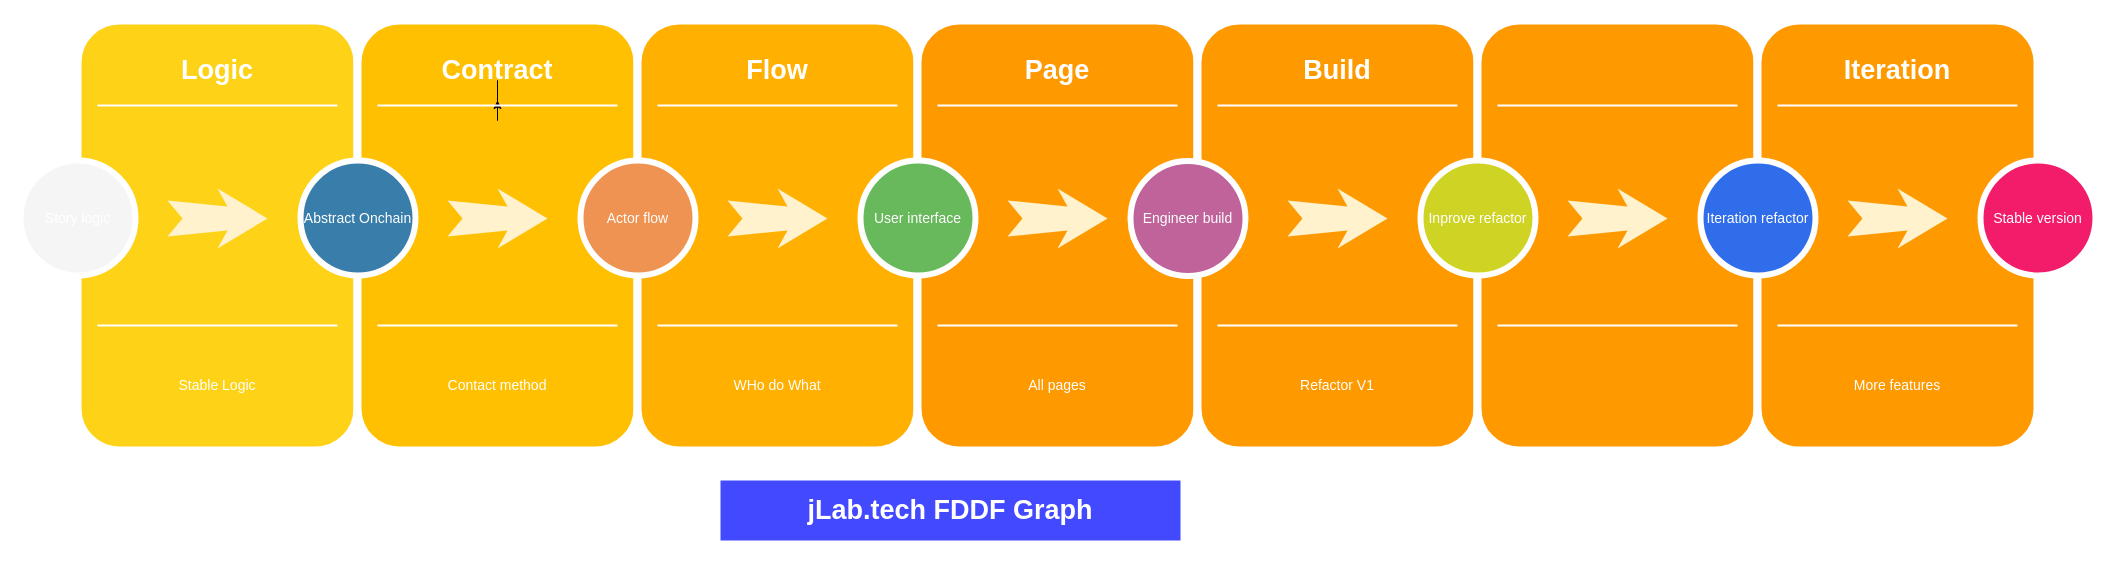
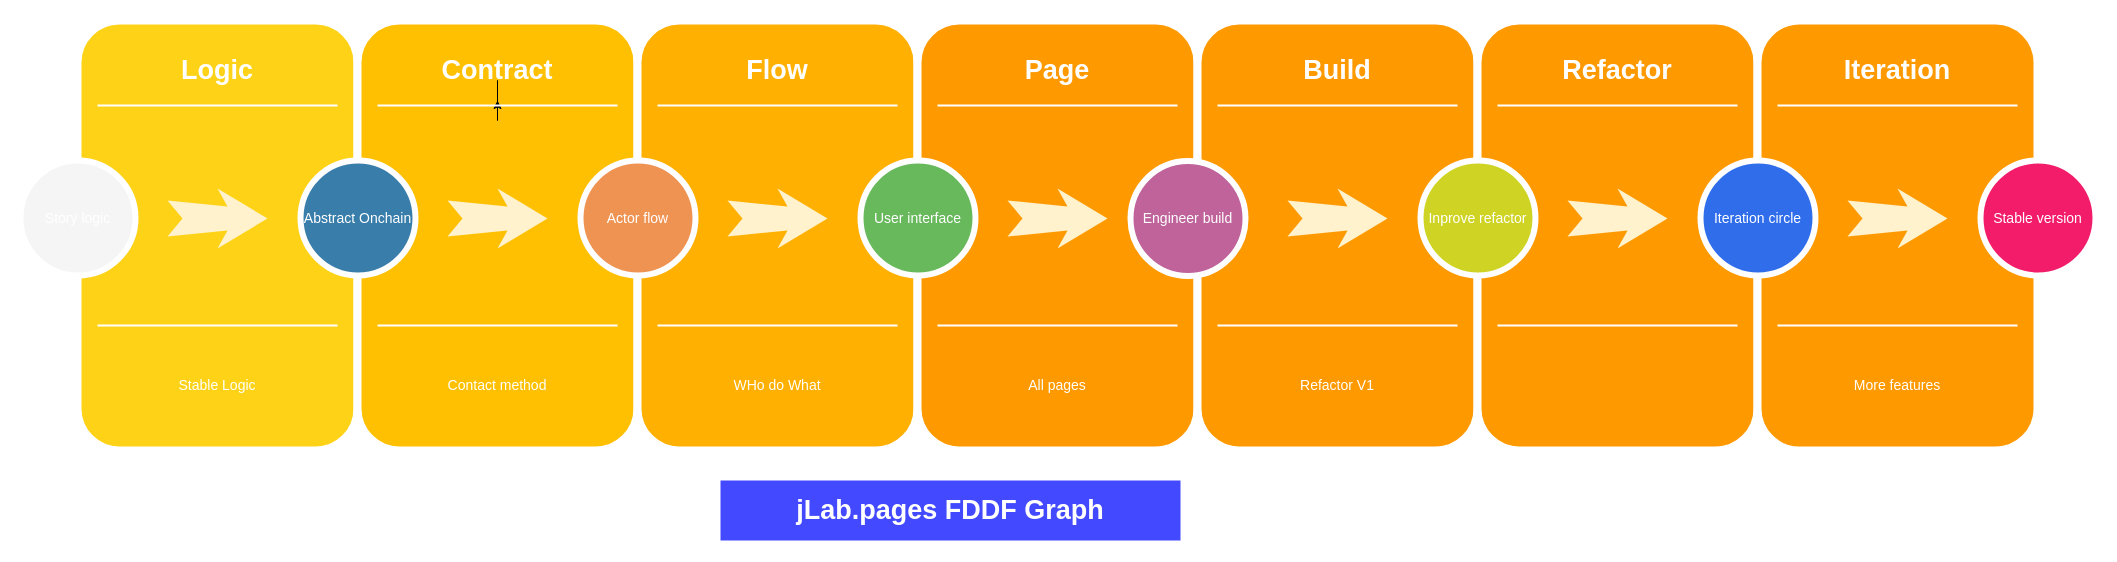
none -> (1618, 71)
(1758, 219) -> (1758, 219)
(951, 511) -> (951, 511)
